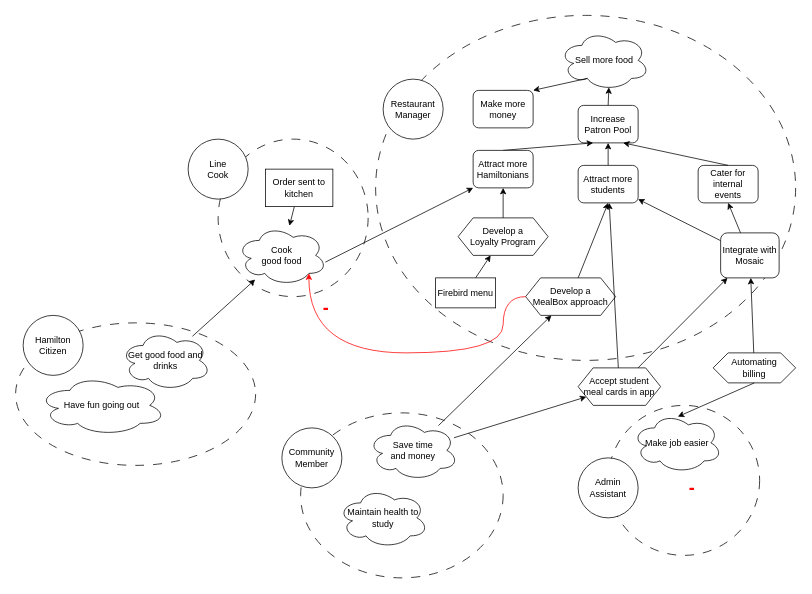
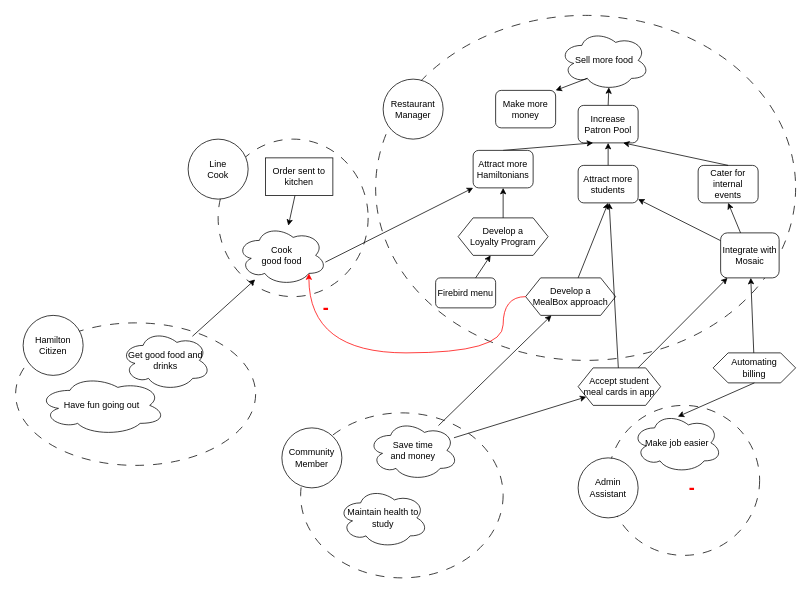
(503, 109) -> (525, 109)
(299, 188) -> (299, 177)
(465, 293) -> (465, 293)
